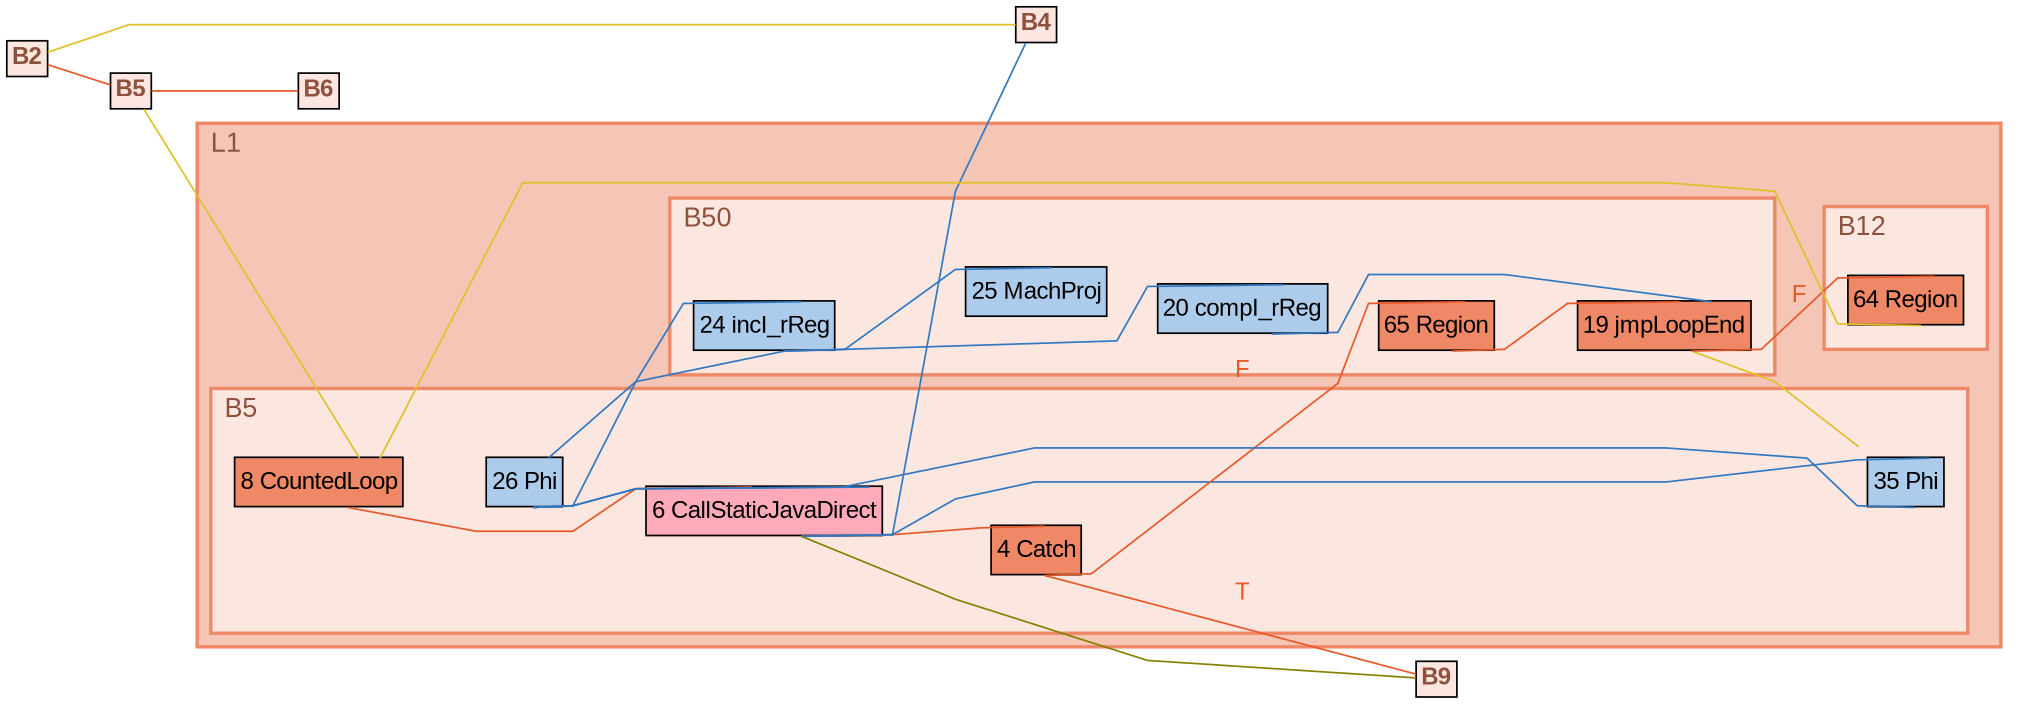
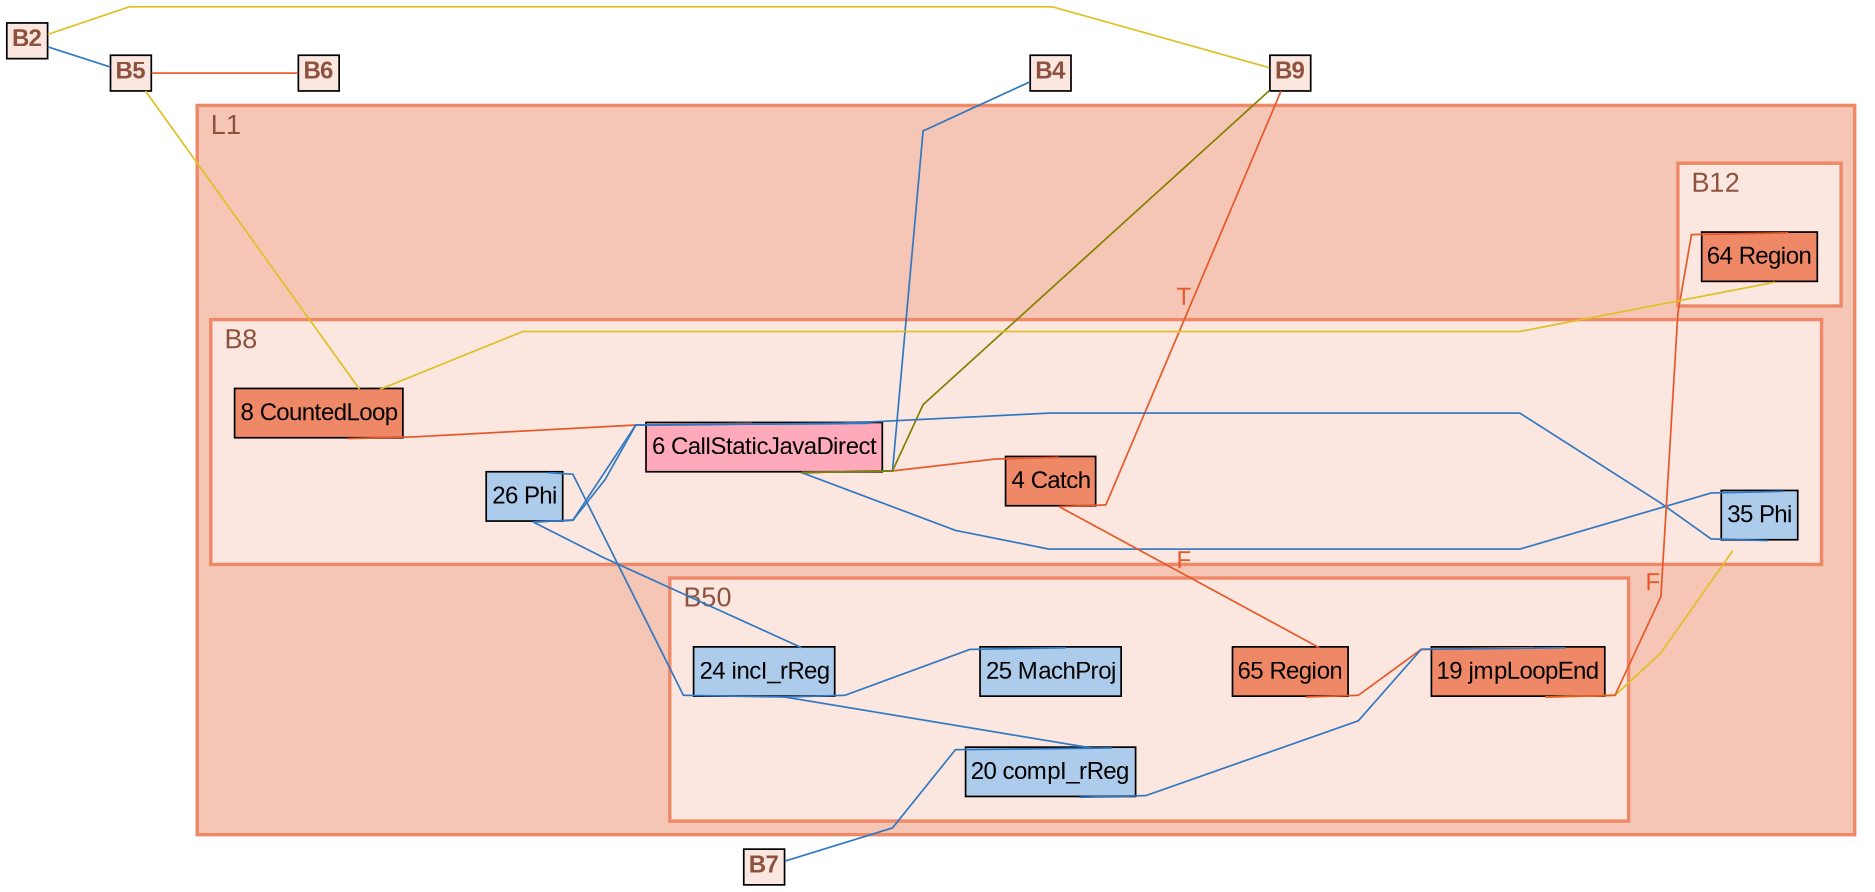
(529, 25) -> (660, 7)
(79, 75) -> (79, 57)
(241, 411) -> (241, 342)
none -> (764, 867)
